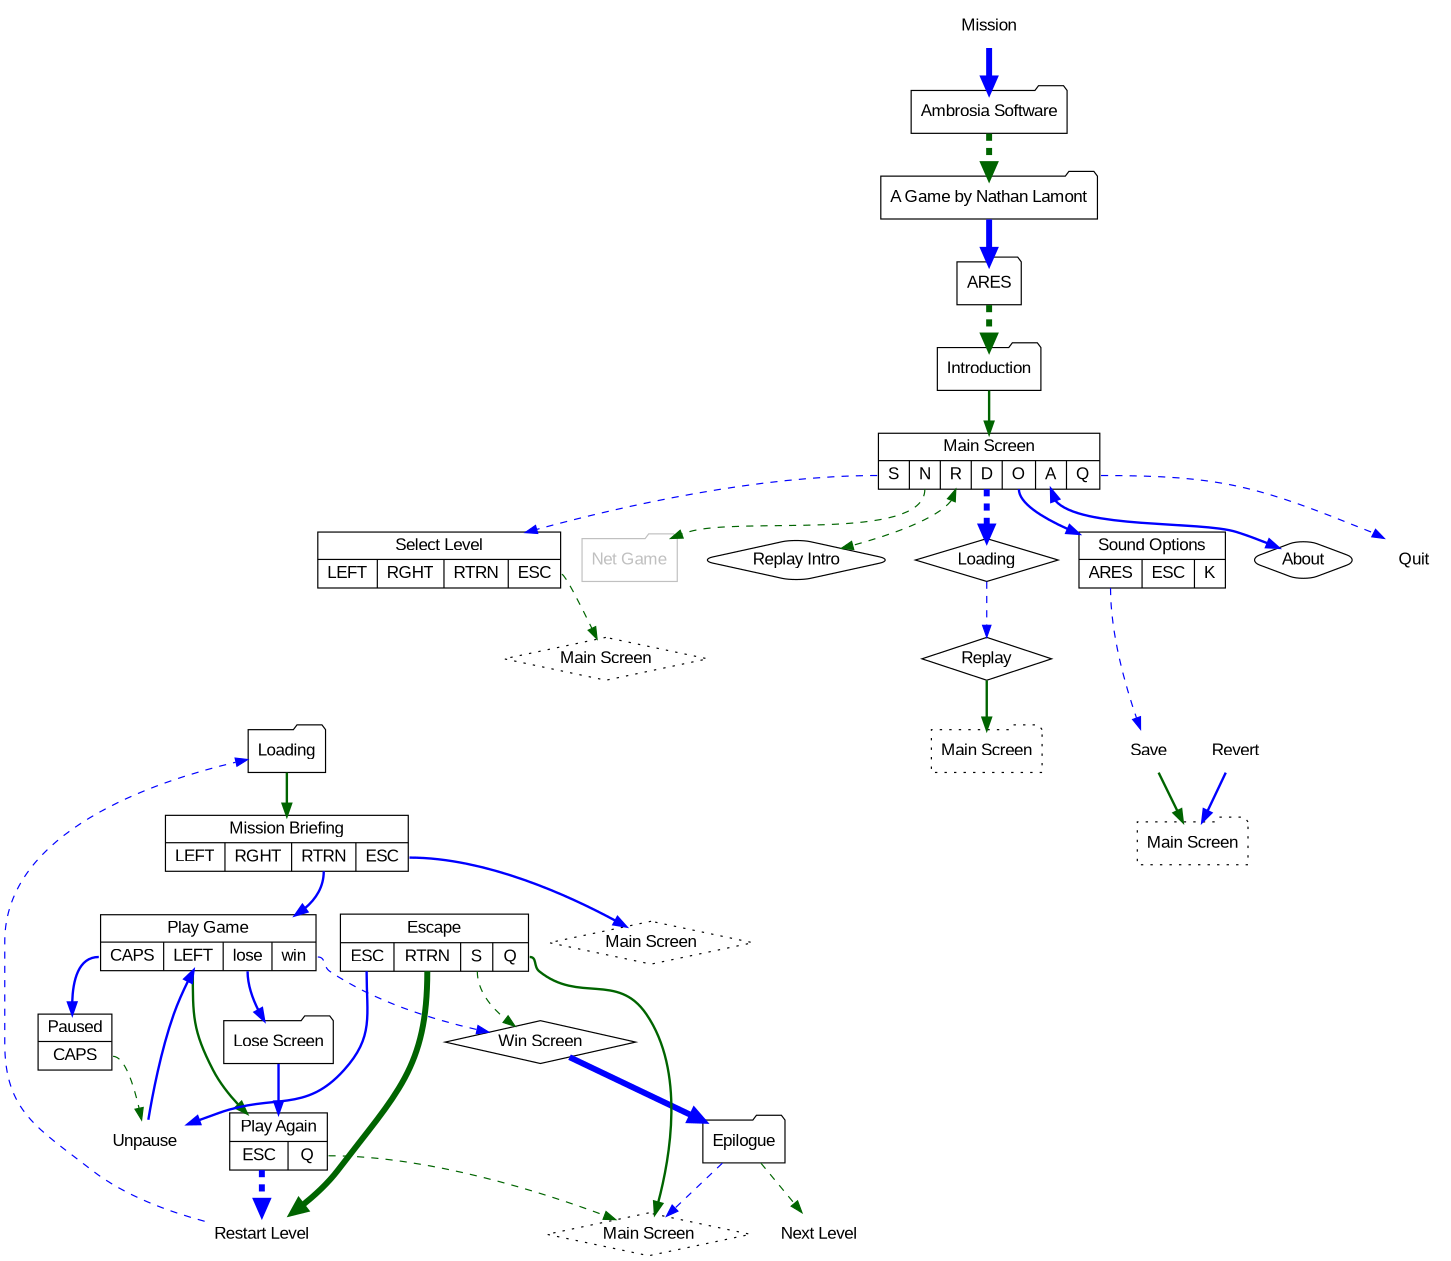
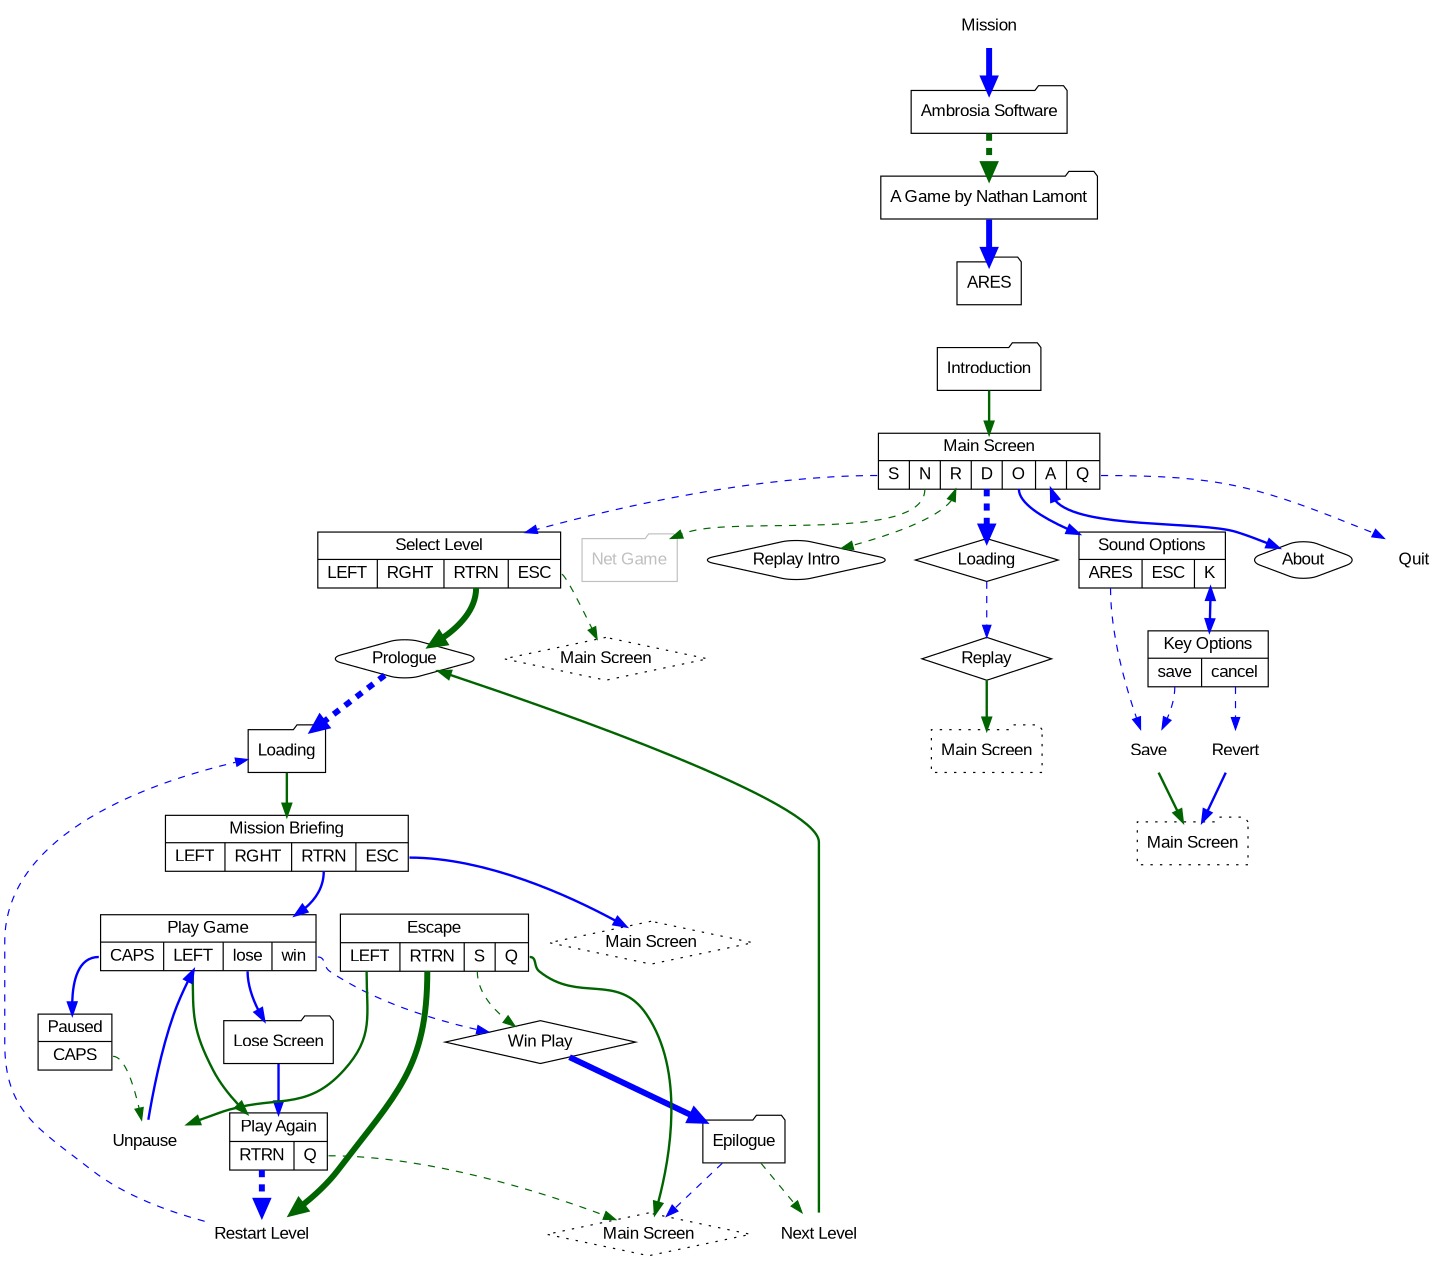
(989, 320) -> none
none -> (405, 659)
none -> (1208, 659)
(367, 956) -> (370, 956)
(540, 1042) -> (540, 1042)
(324, 1087) -> (324, 1087)
(259, 1155) -> (262, 1155)
